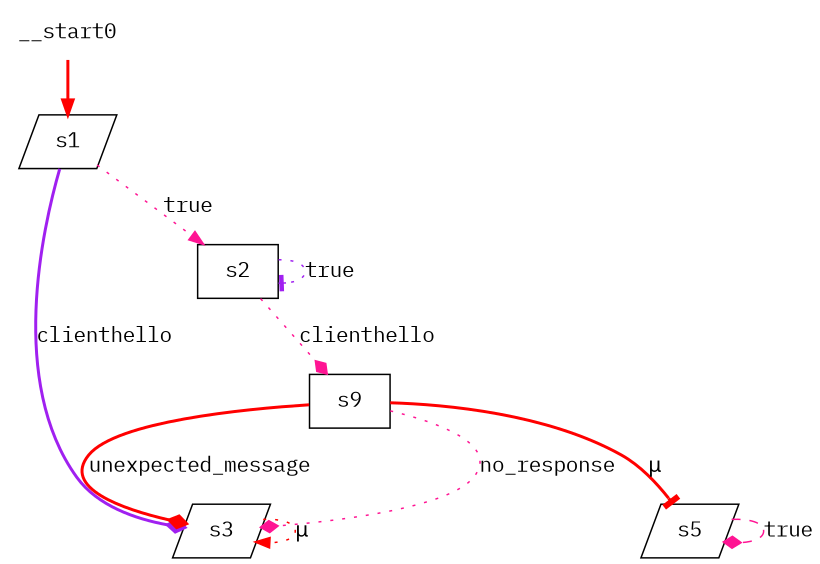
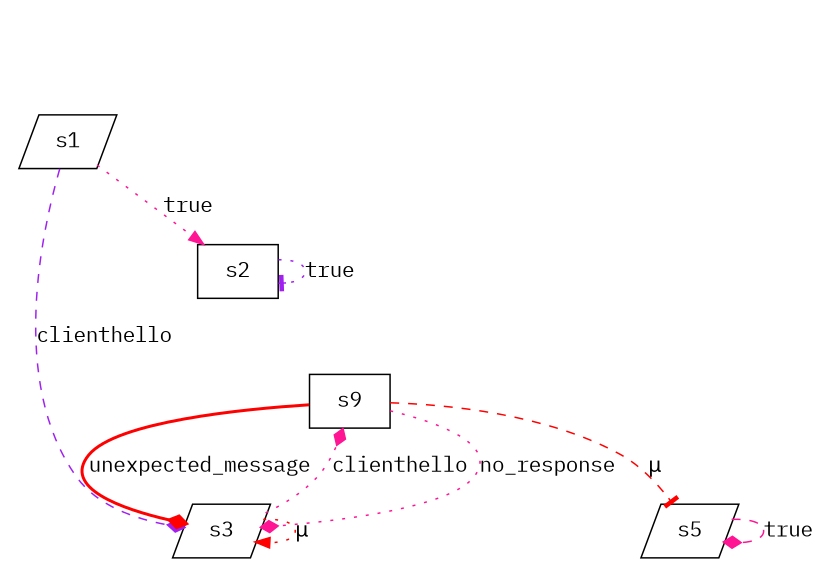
(68, 33) -> none
(288, 329) -> (308, 486)
(40, 378) -> (40, 378)
(540, 424) -> (540, 424)
